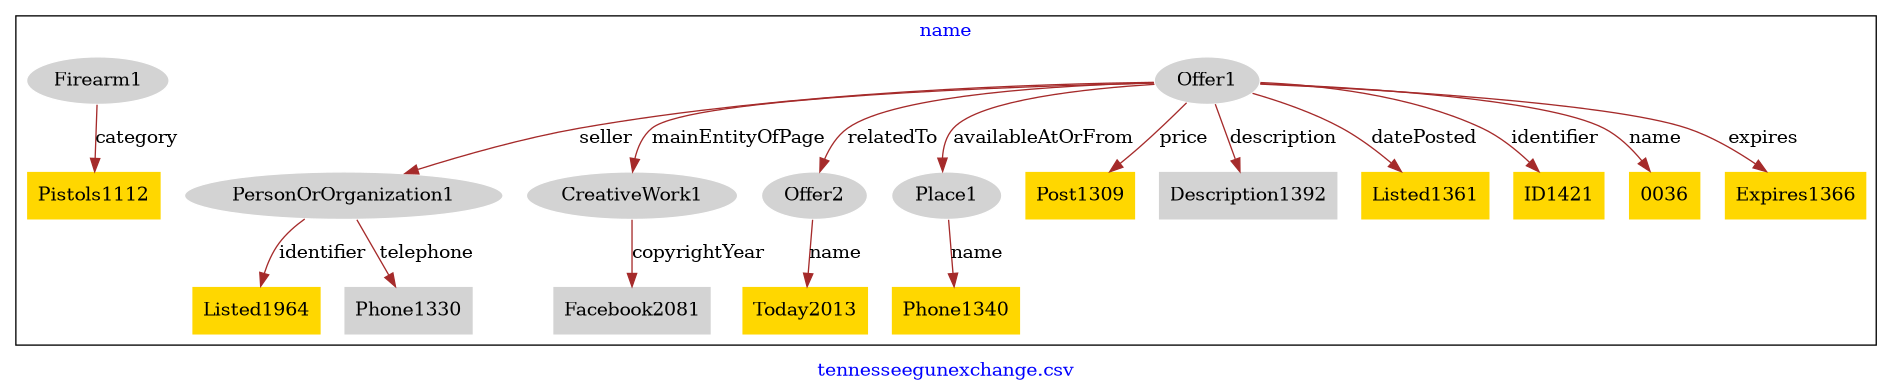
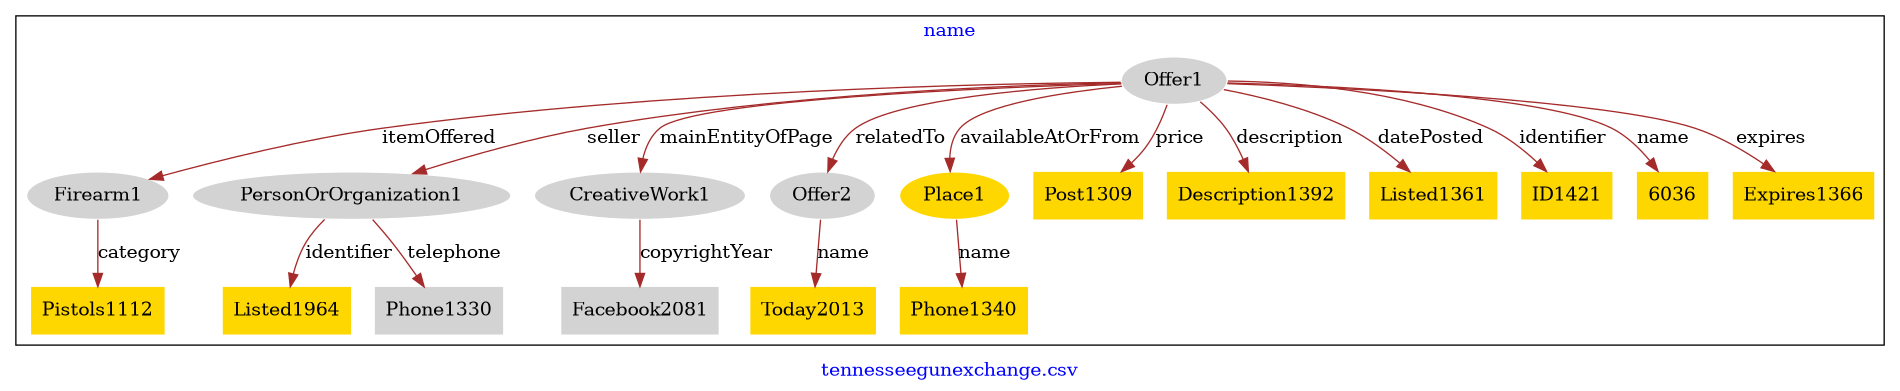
none -> (639, 102)
(947, 196) -> (955, 196)
(1248, 196) -> (1256, 196)
(1665, 196) -> (1673, 196)
